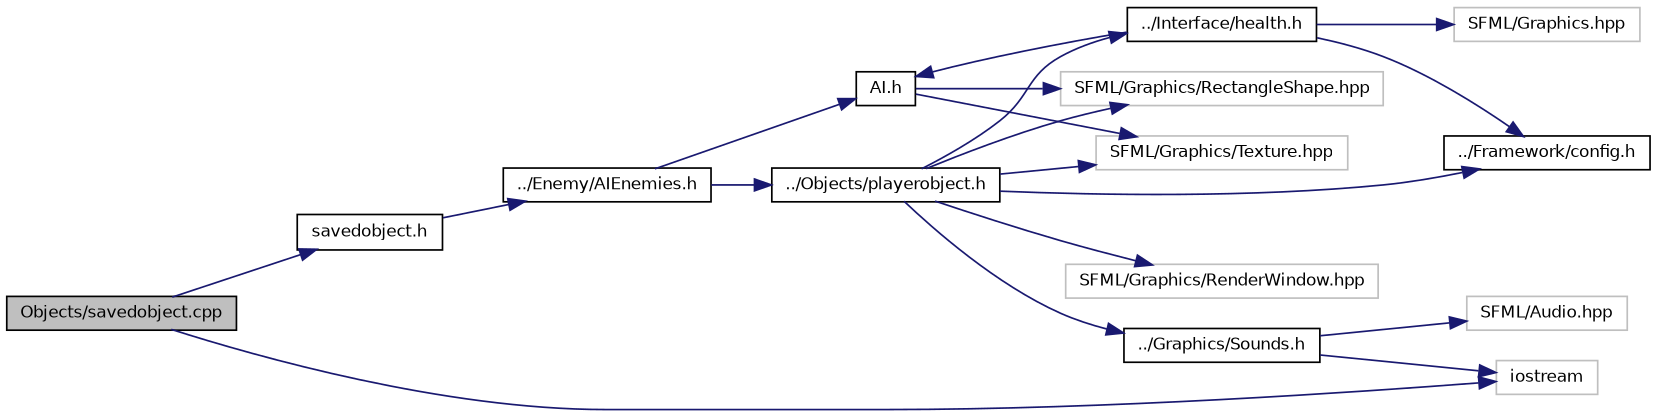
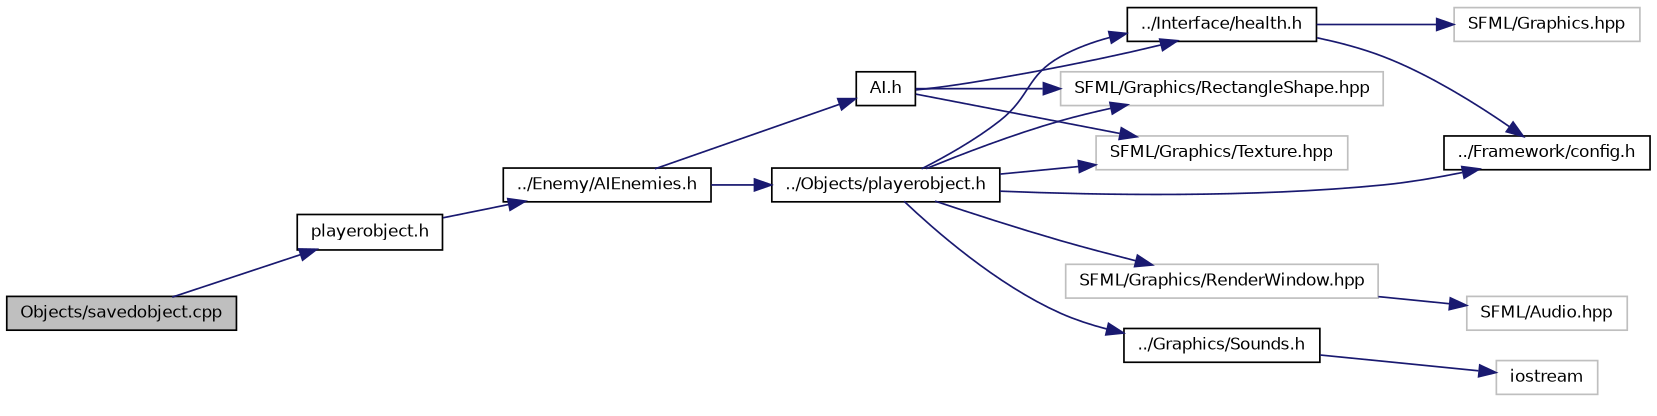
(1029, 50) -> (1021, 74)
(370, 232) -> (370, 232)
(1385, 329) -> (1414, 300)
(821, 410) -> none
